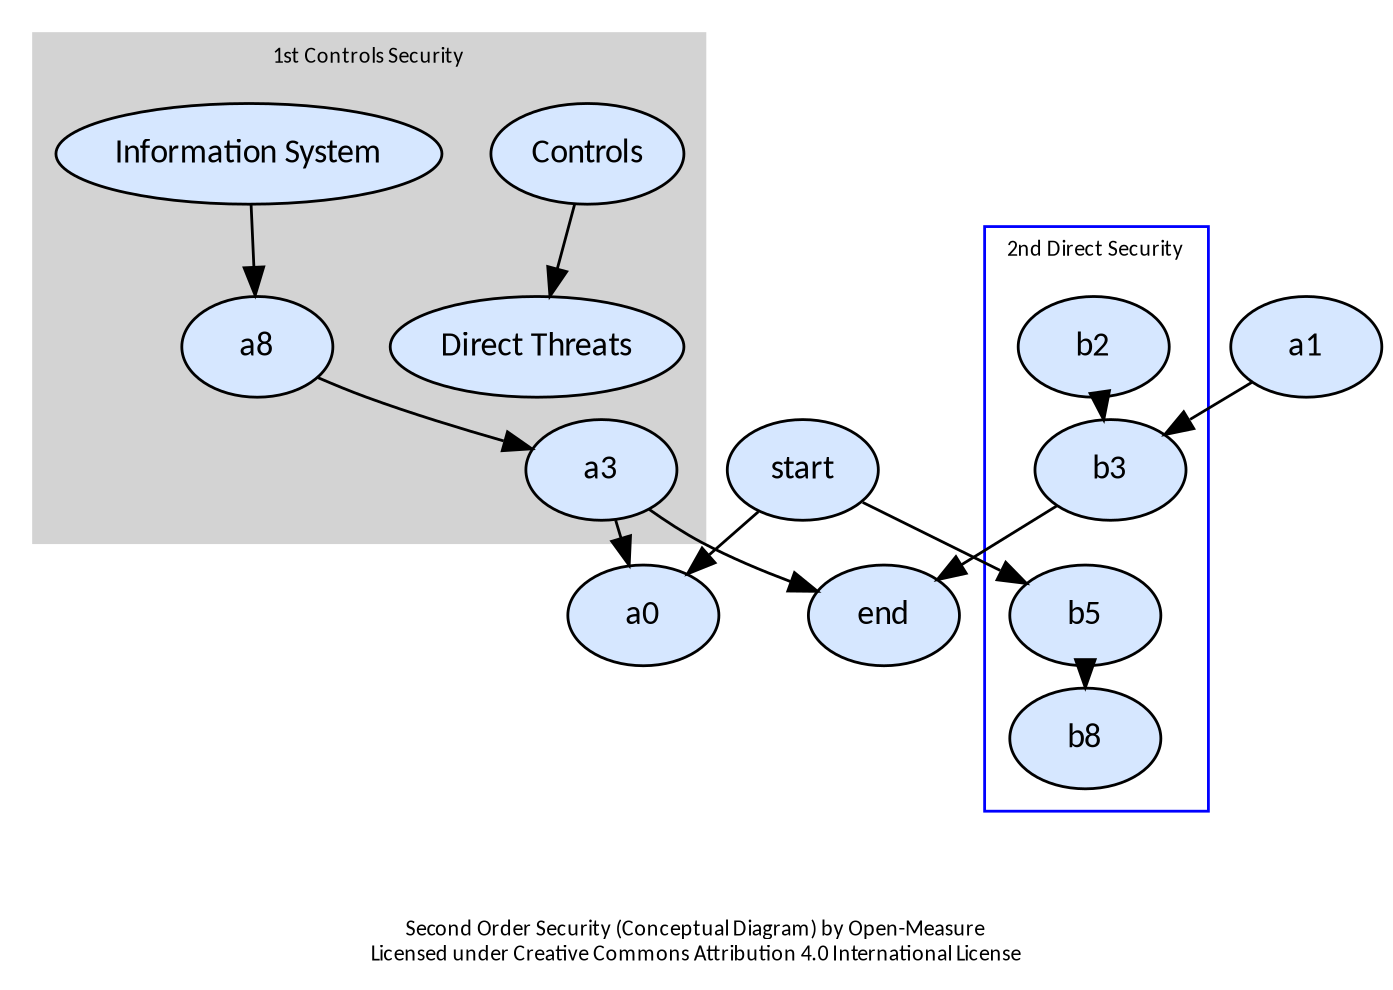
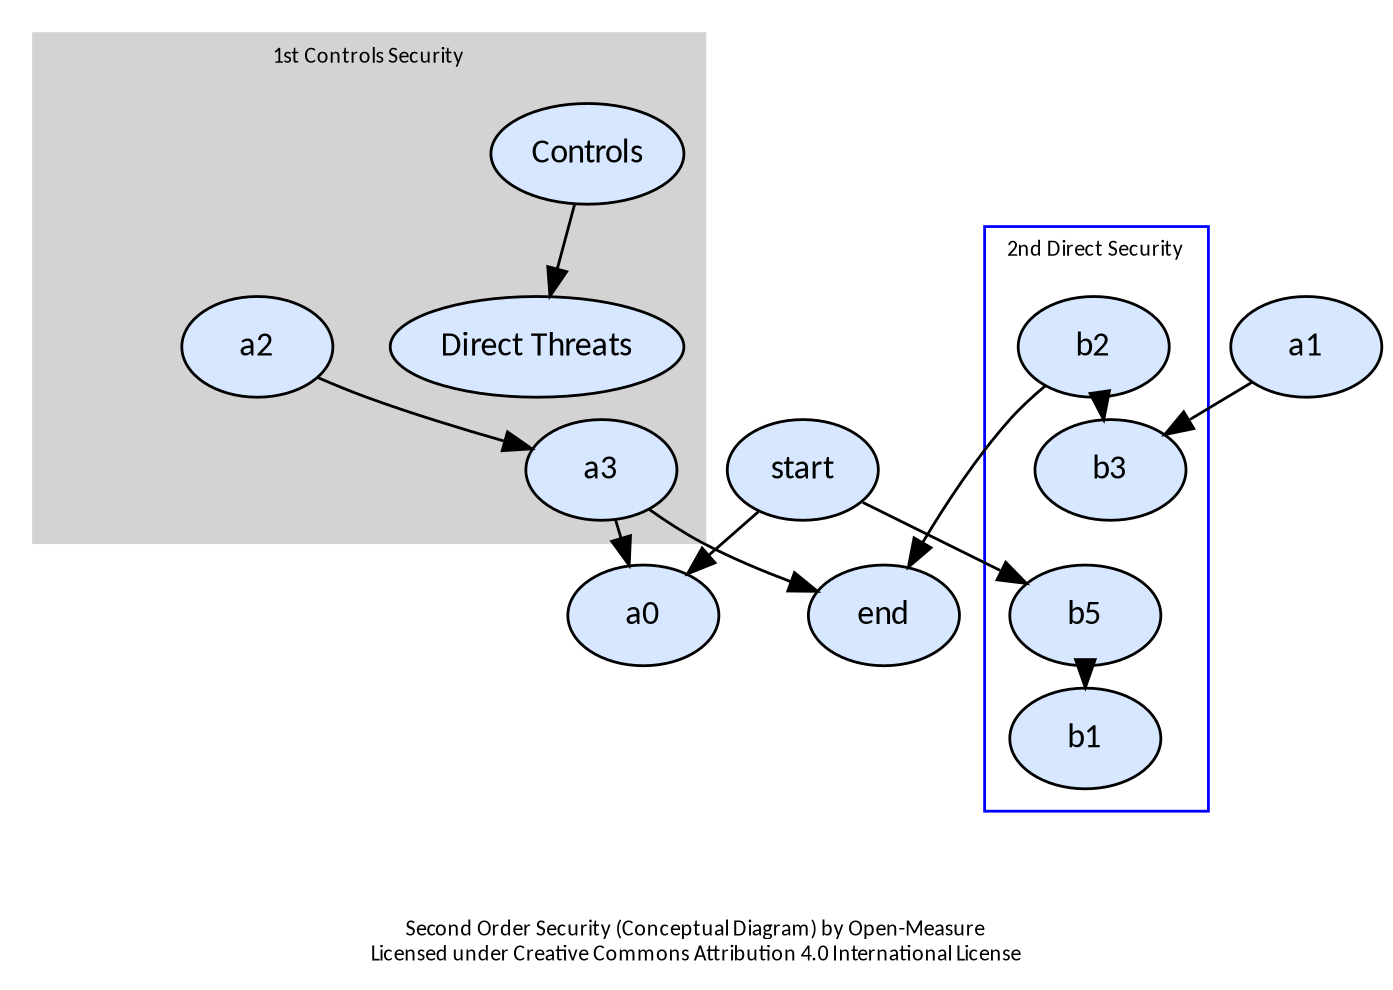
(249, 154) -> none
(257, 347) -> (257, 347)
(1009, 535) -> (966, 475)
(1085, 738) -> (1085, 738)
